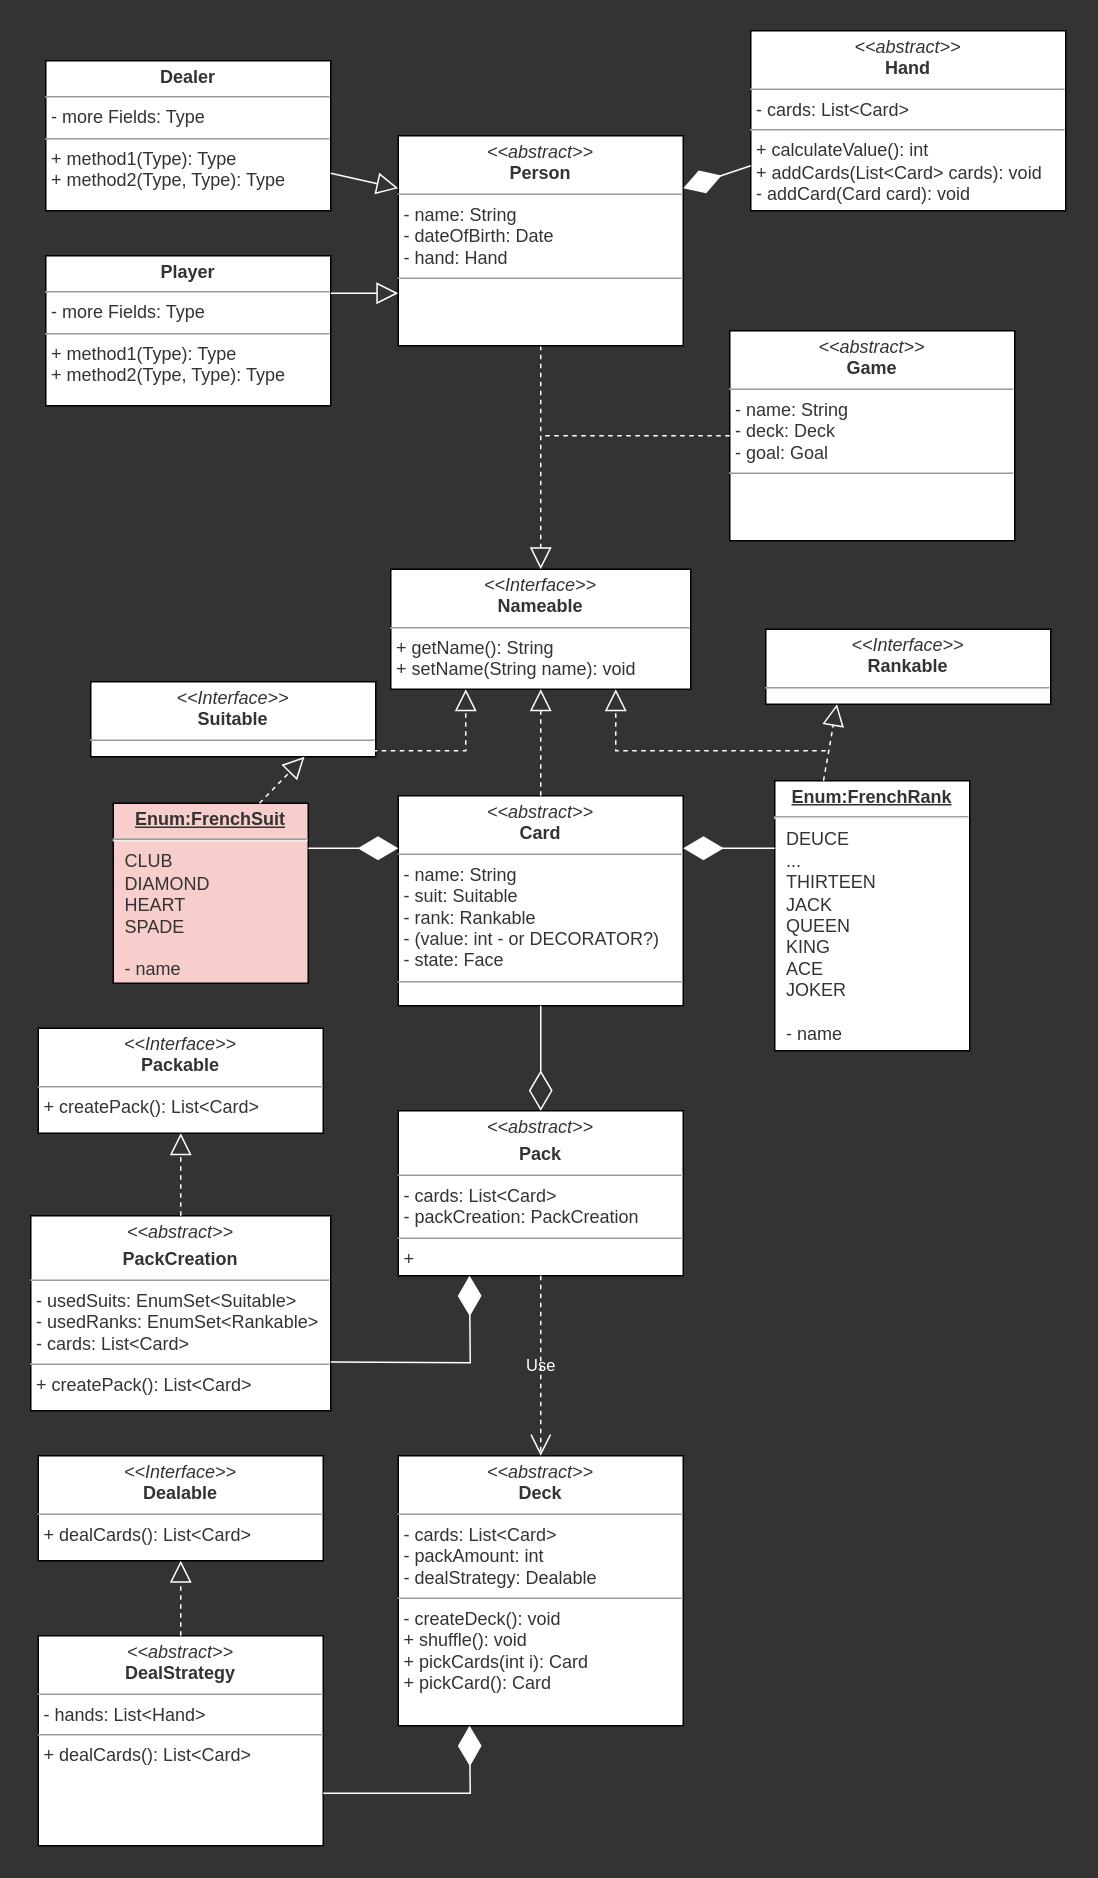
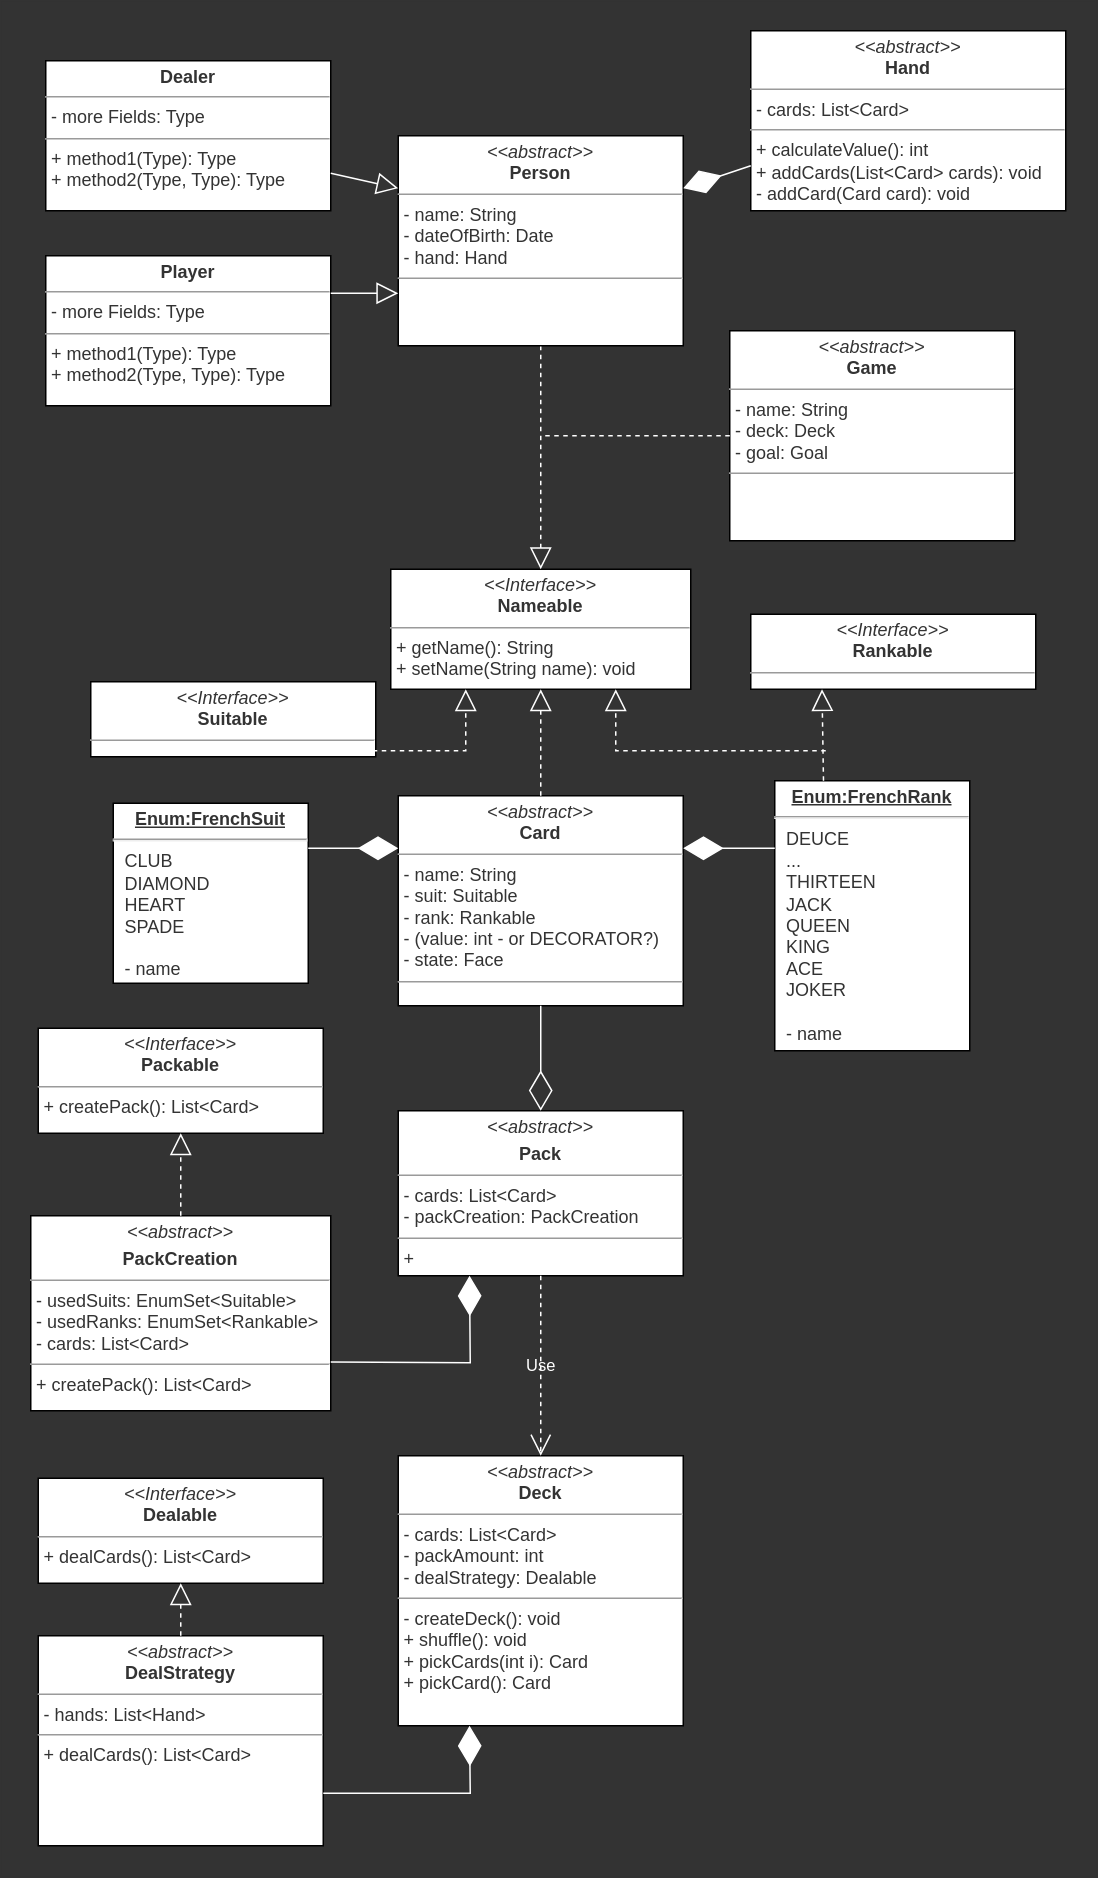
(908, 667) -> (893, 652)
(274, 788) -> none
(211, 893) -> (211, 893)
(181, 1508) -> (181, 1531)
